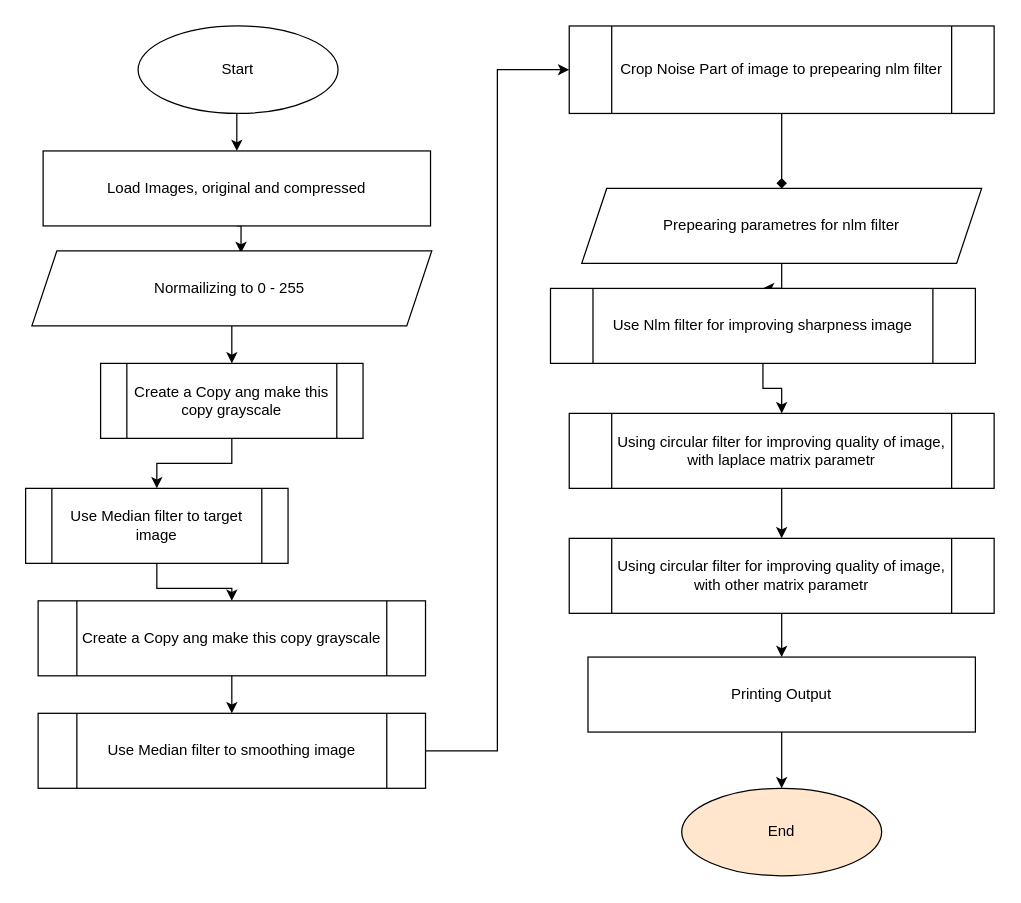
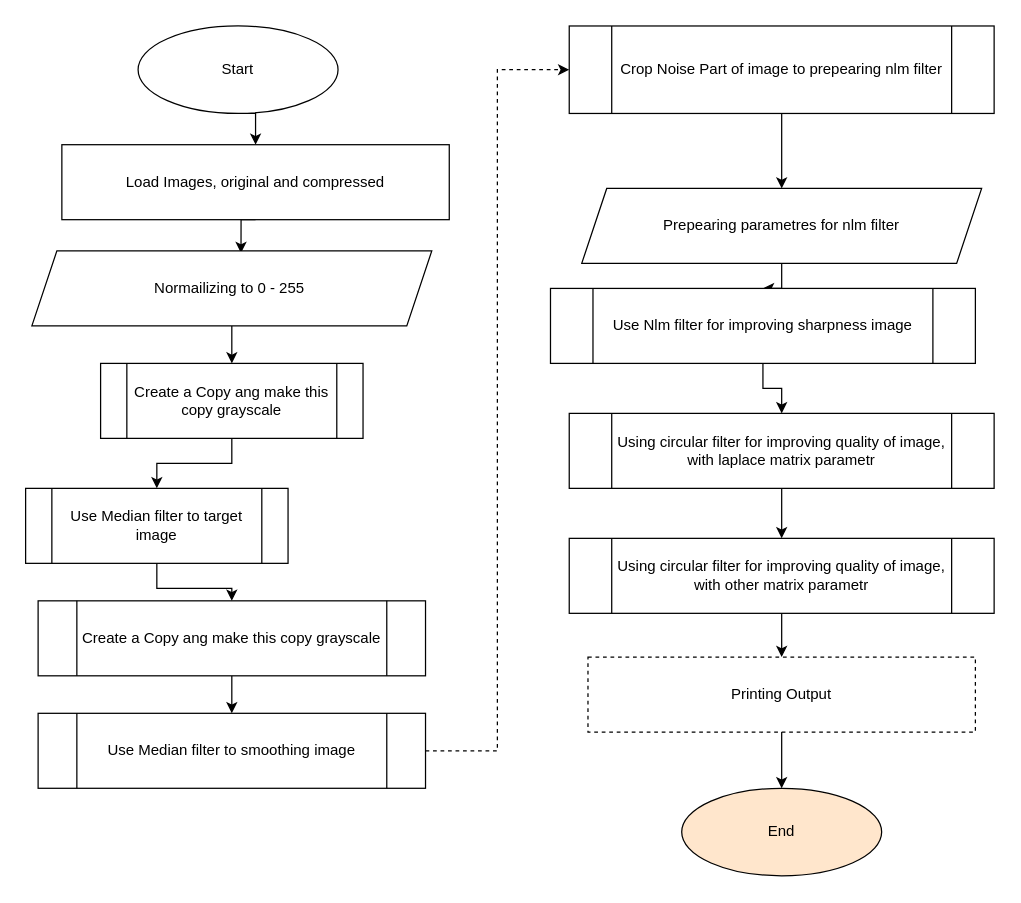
(782, 177) -> (782, 178)
(237, 188) -> (256, 182)
(498, 414) -> (498, 414)
(782, 694) -> (782, 694)
